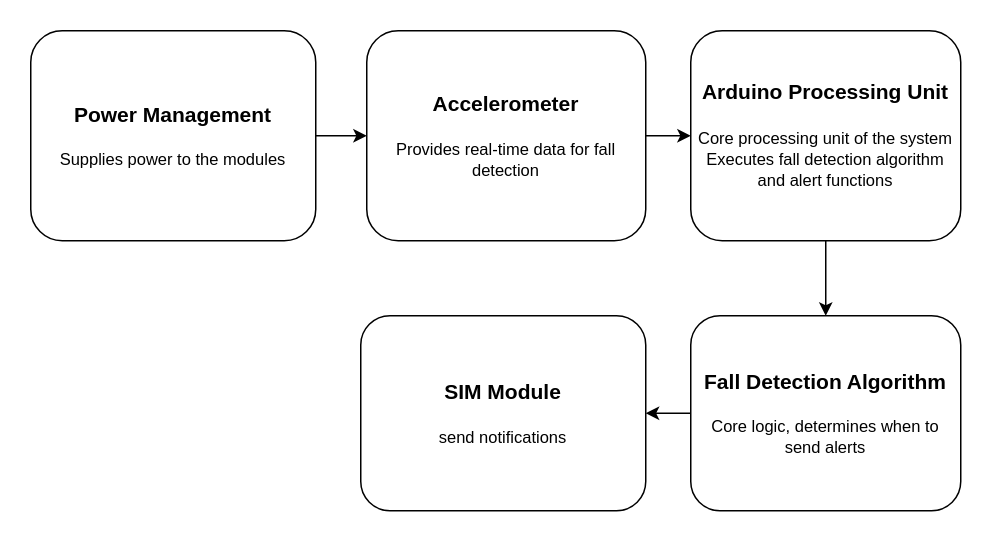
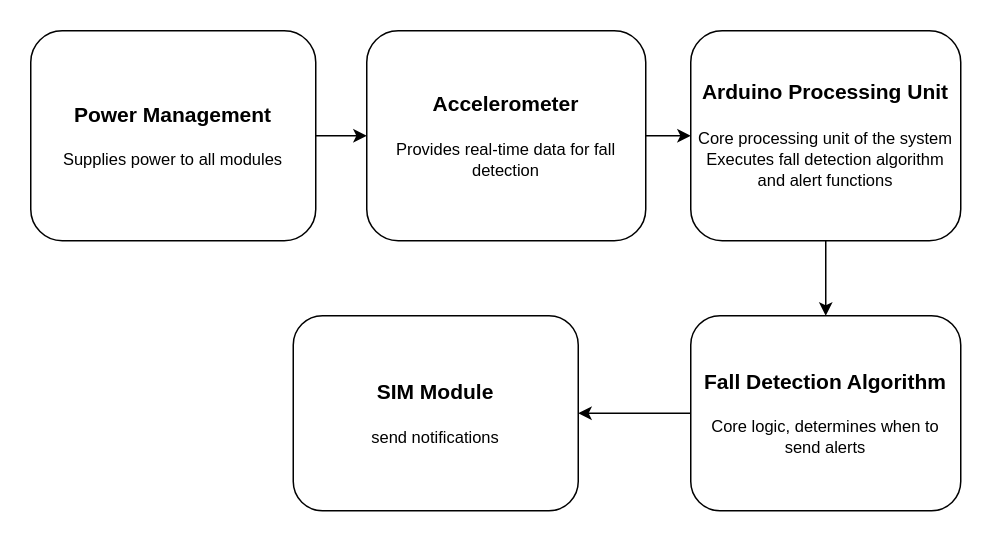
(173, 136) -> (173, 136)
(503, 413) -> (436, 413)
